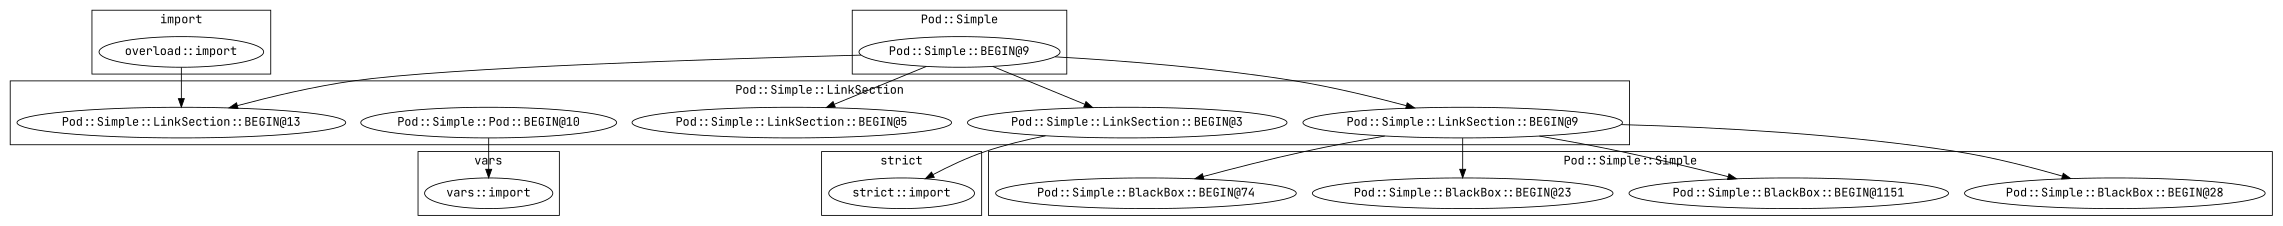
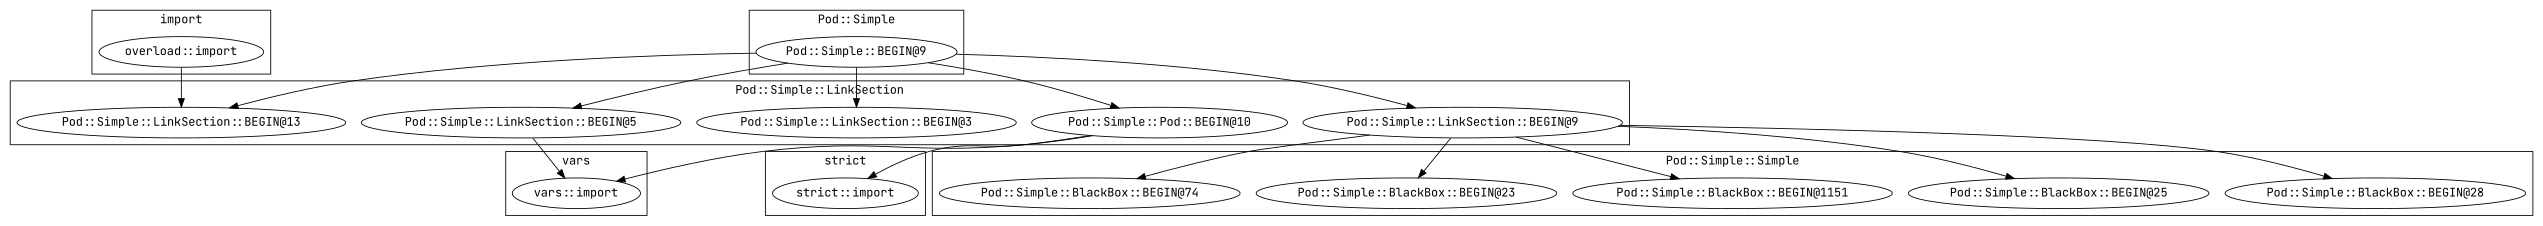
none -> (997, 75)
none -> (548, 157)
(971, 157) -> (981, 146)
none -> (2059, 193)
